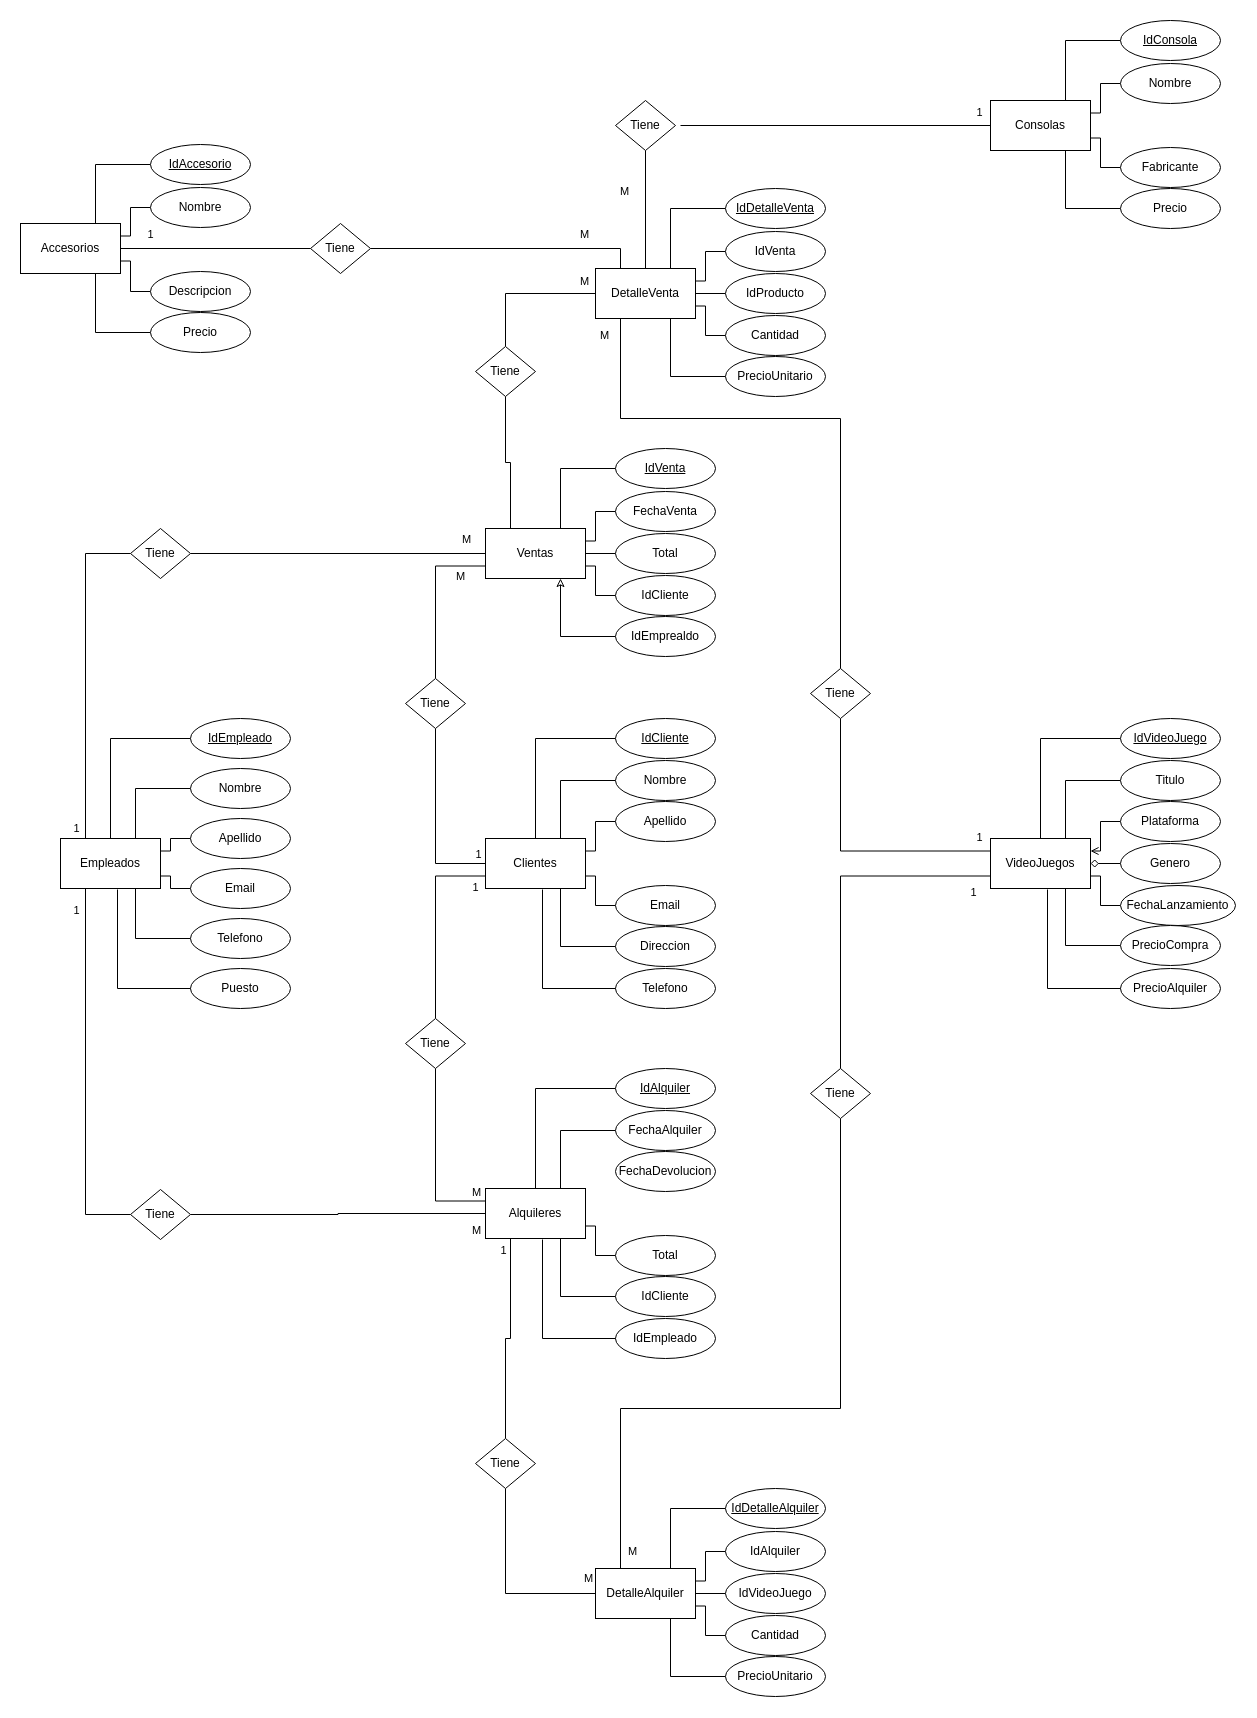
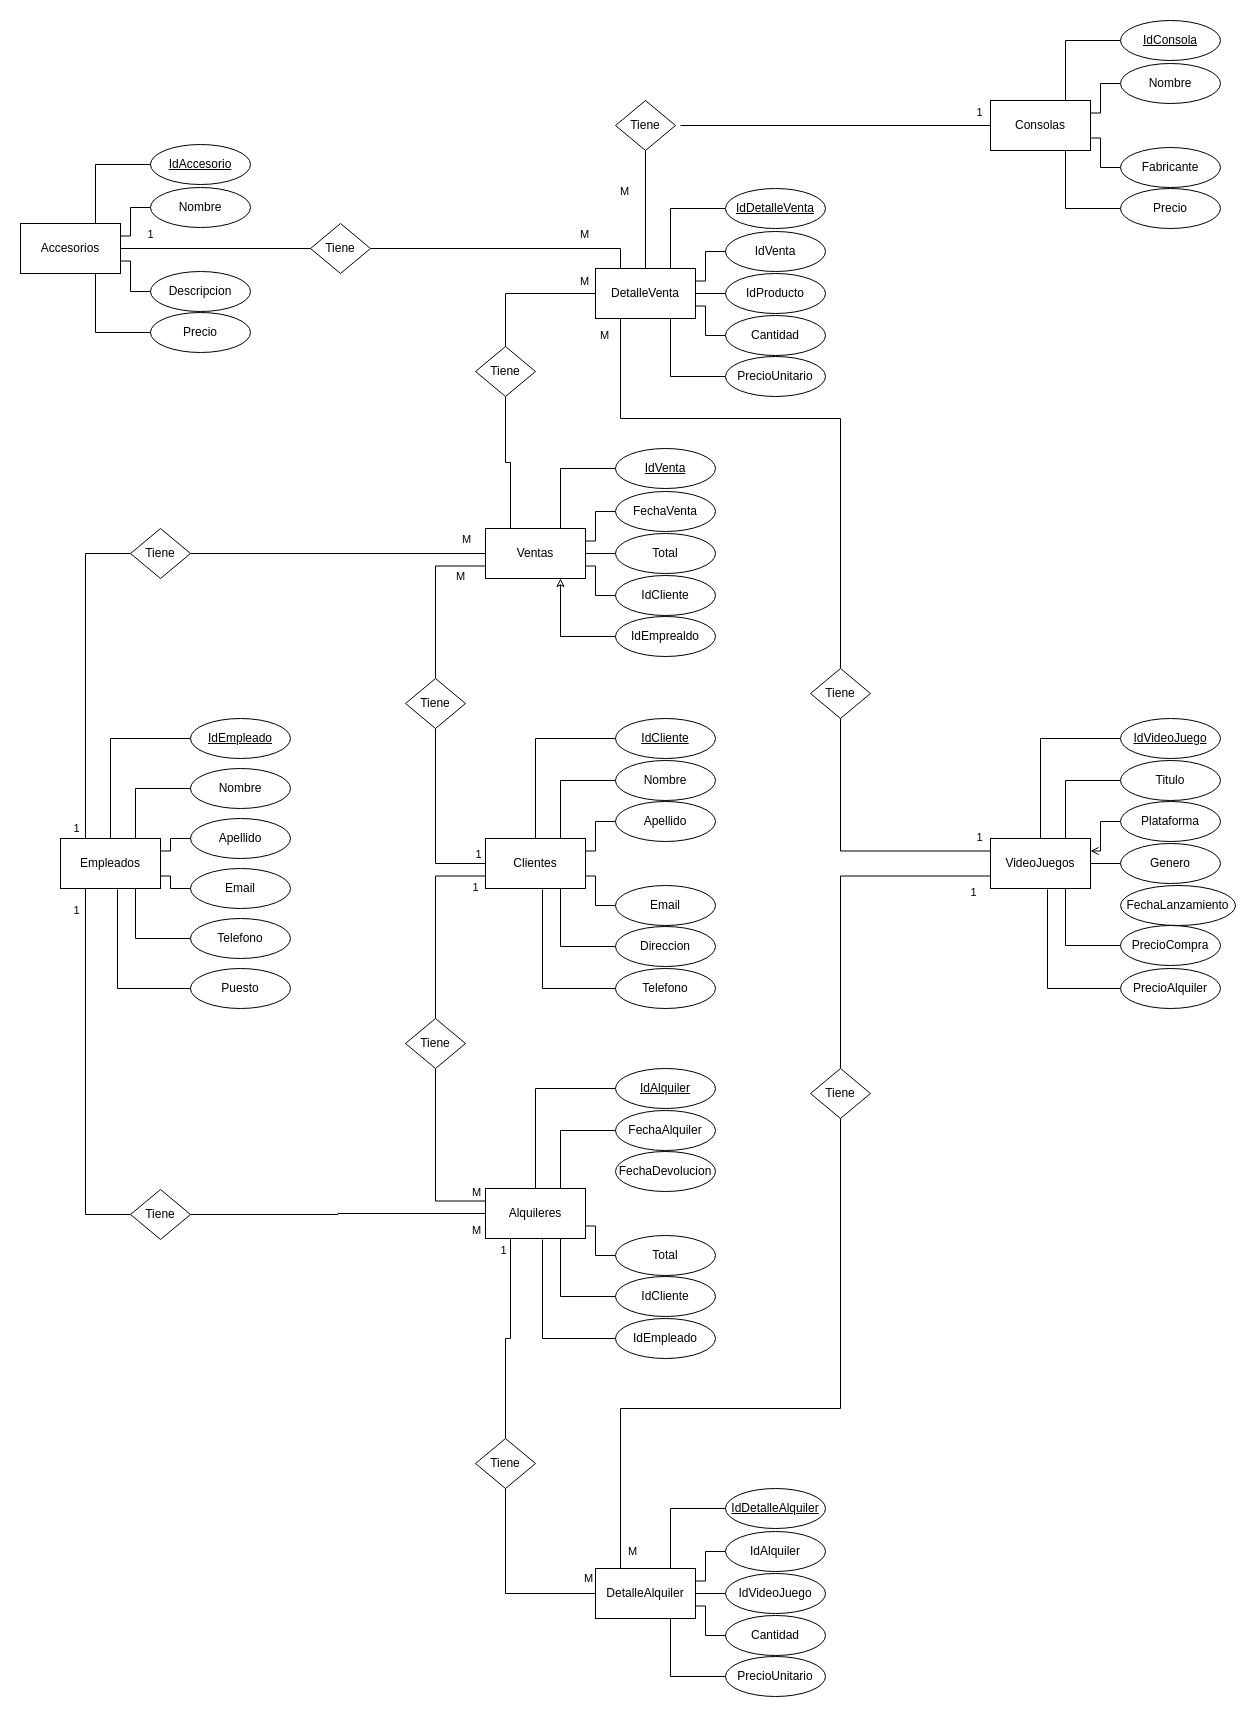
(1099, 864) -> (1095, 864)
(1101, 896) -> none
